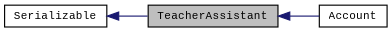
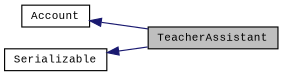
(305, 16) -> (125, 26)
